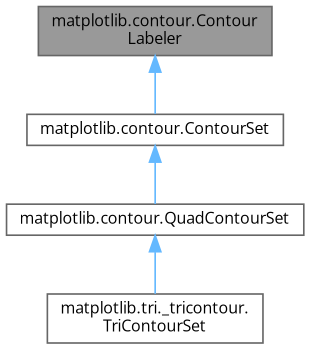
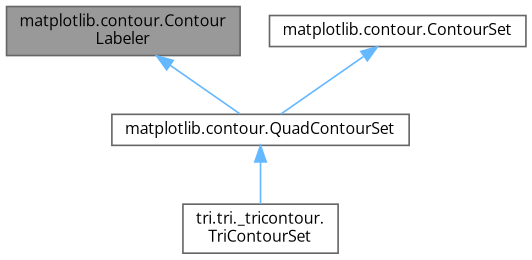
(155, 93) -> (205, 90)
(155, 318) -> (261, 229)
